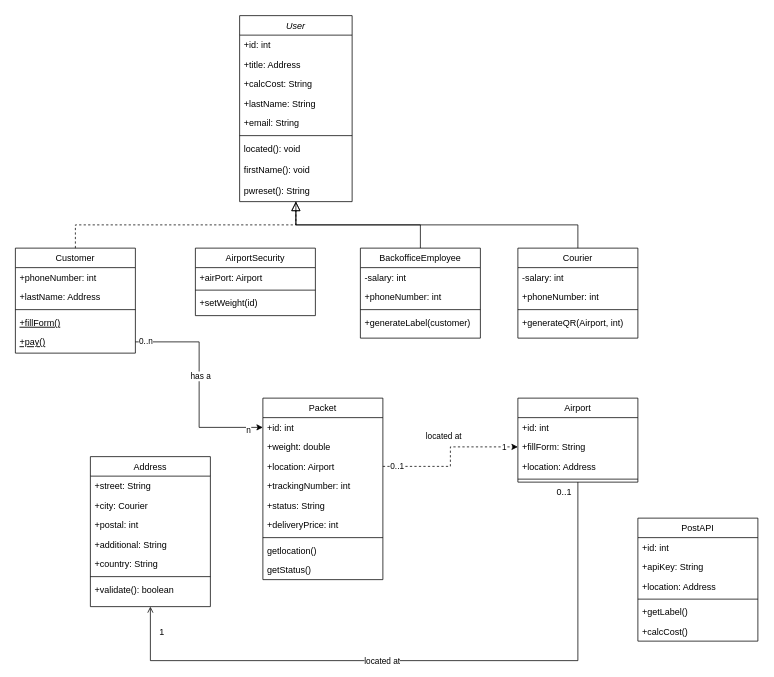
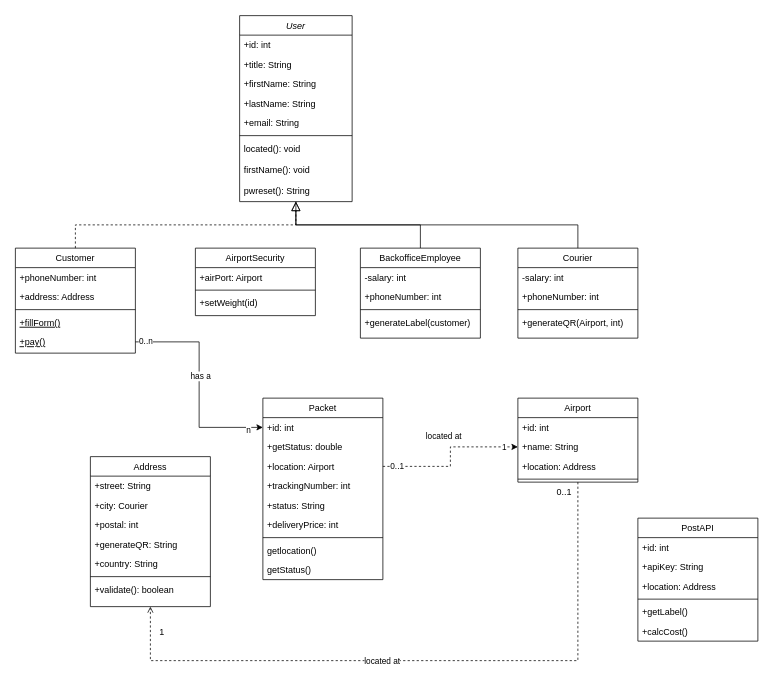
(277, 65) -> (273, 65)
(282, 84) -> (284, 84)
(61, 297) -> (60, 297)
(300, 447) -> (309, 447)
(558, 447) -> (551, 447)
(135, 545) -> (139, 545)
(577, 660) -> (577, 660)
